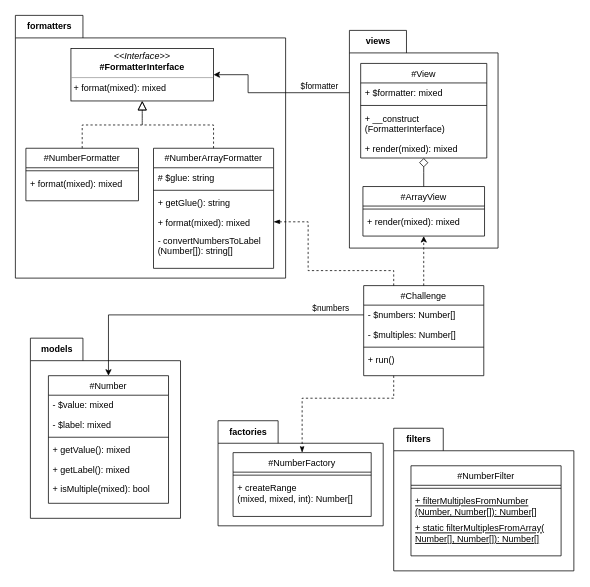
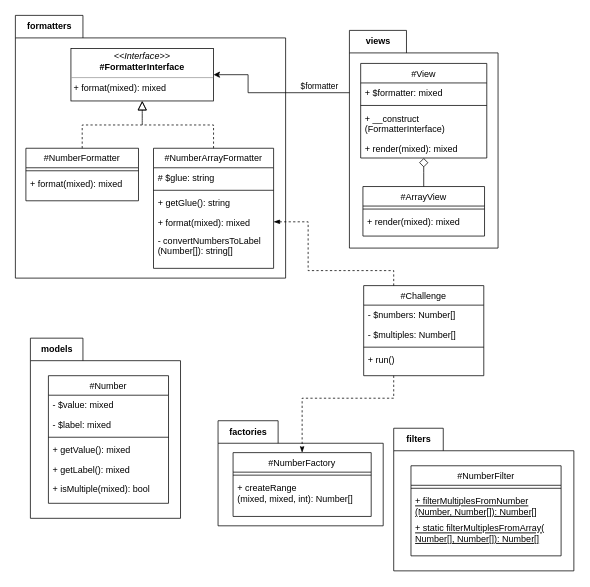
(423, 263) -> none
(108, 341) -> none
